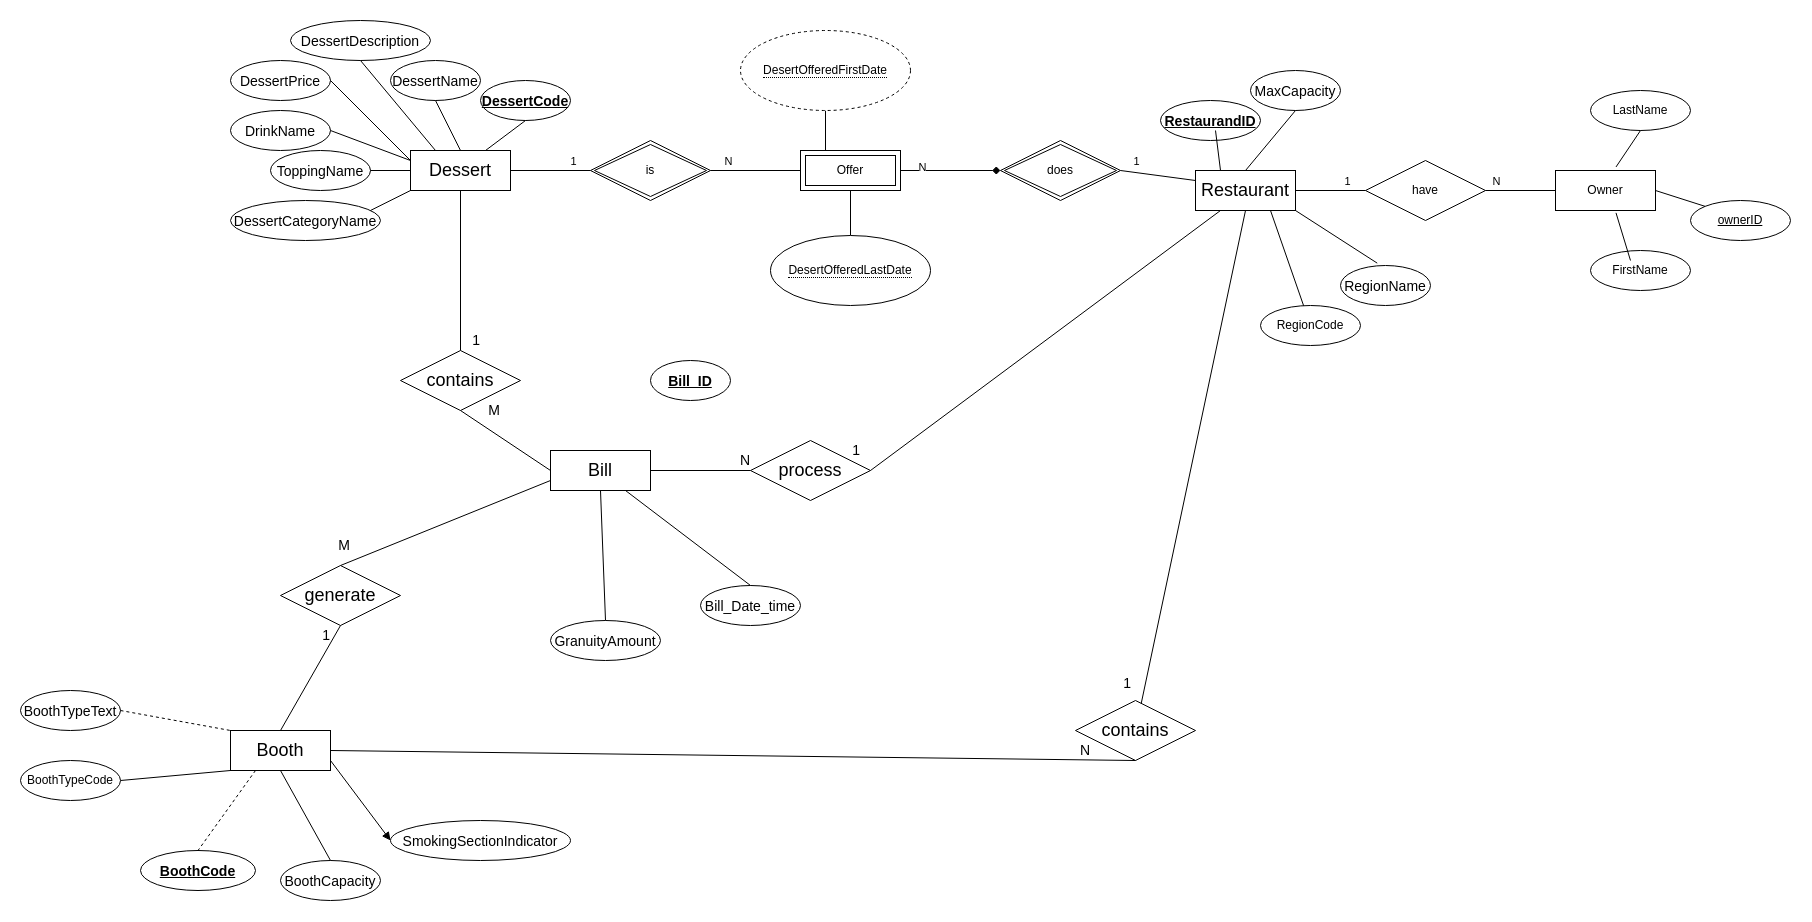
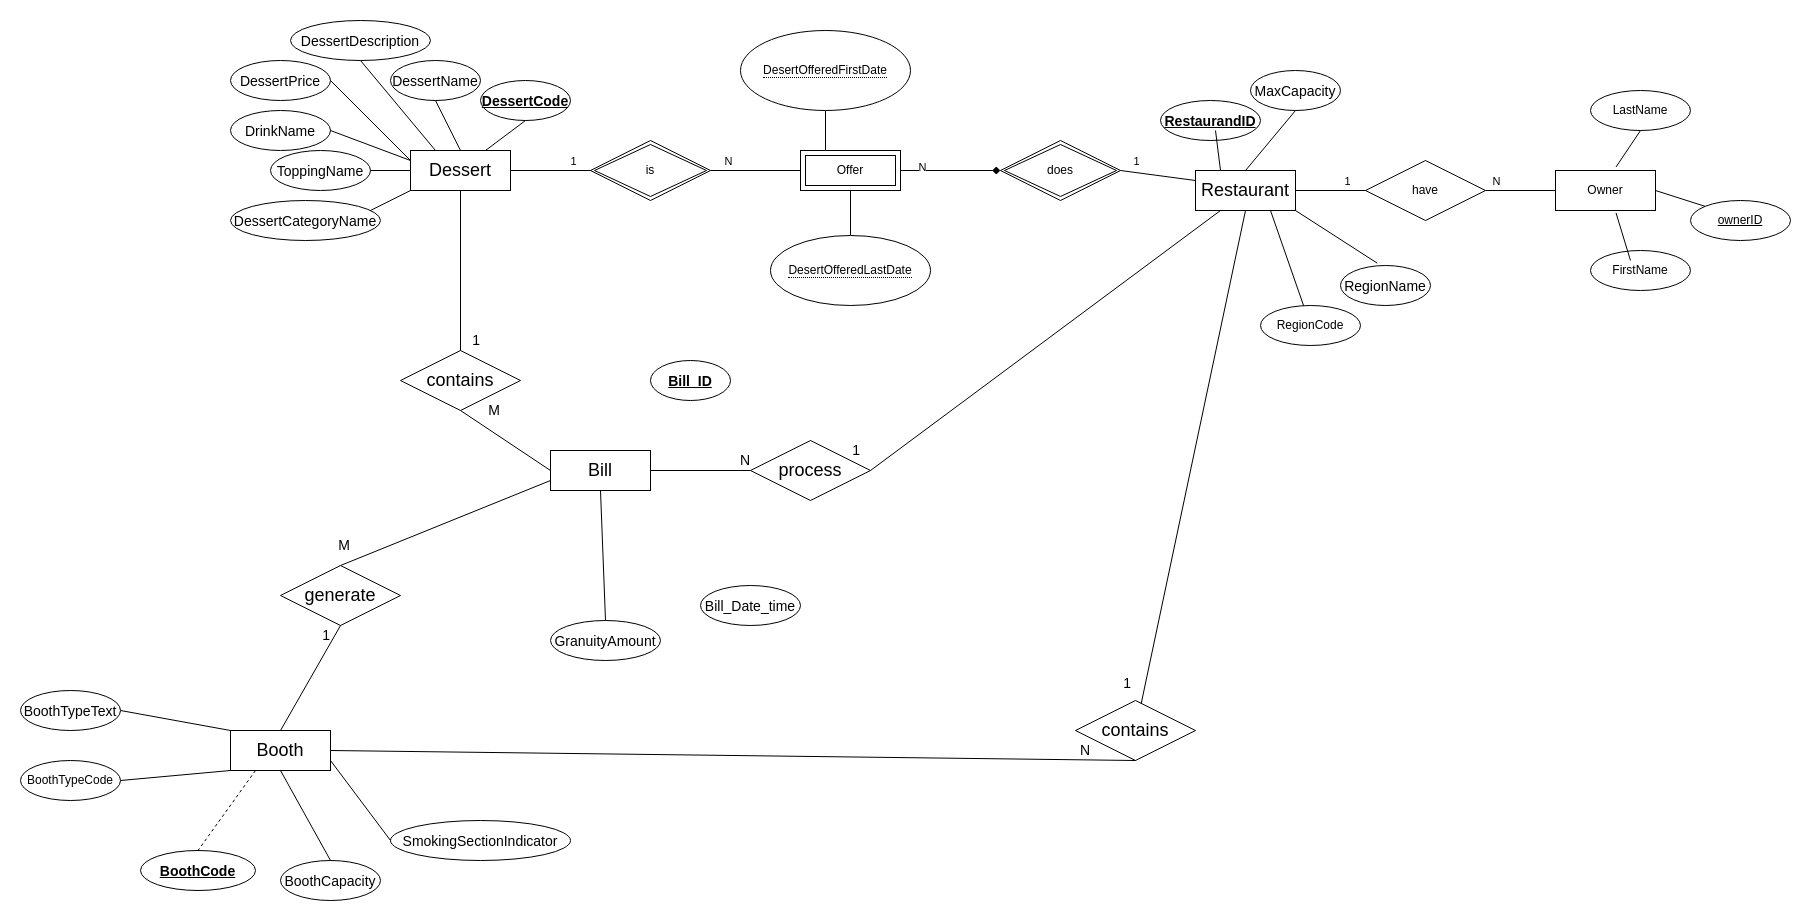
(826, 71) -> (826, 71)
(688, 538) -> none
(175, 720) -> (175, 720)
(384, 832) -> (386, 835)
